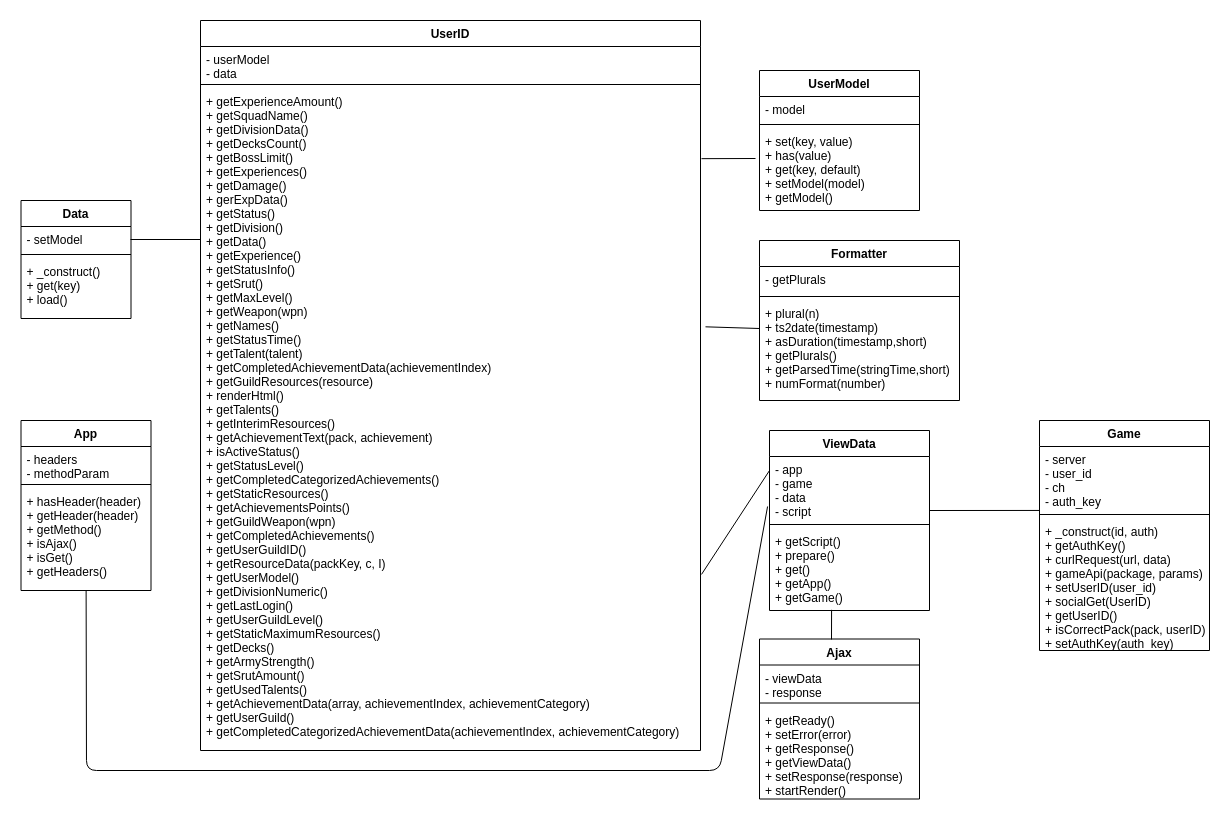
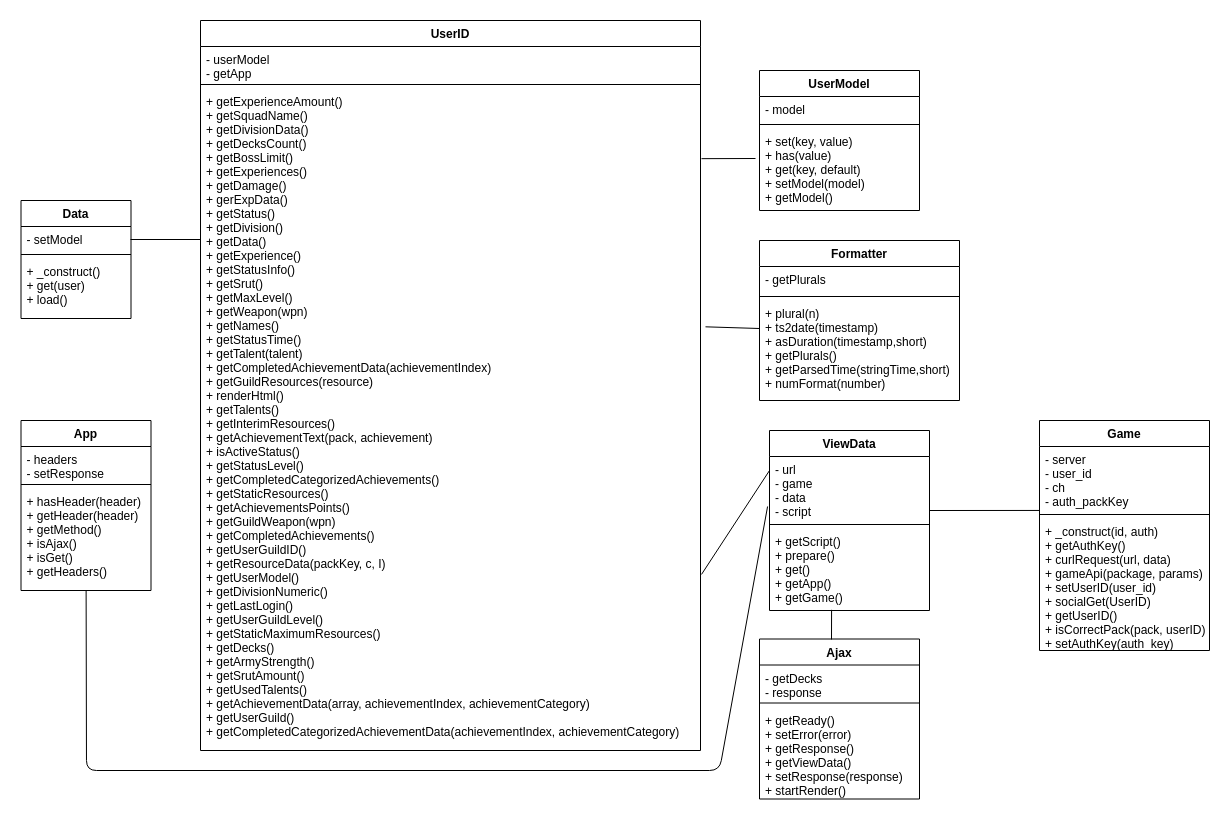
(240, 60) -> (240, 60)
(72, 272) -> (72, 272)
(55, 460) -> (55, 460)
(1070, 460) -> (1070, 460)
(790, 470) -> (789, 470)
(795, 679) -> (797, 679)
